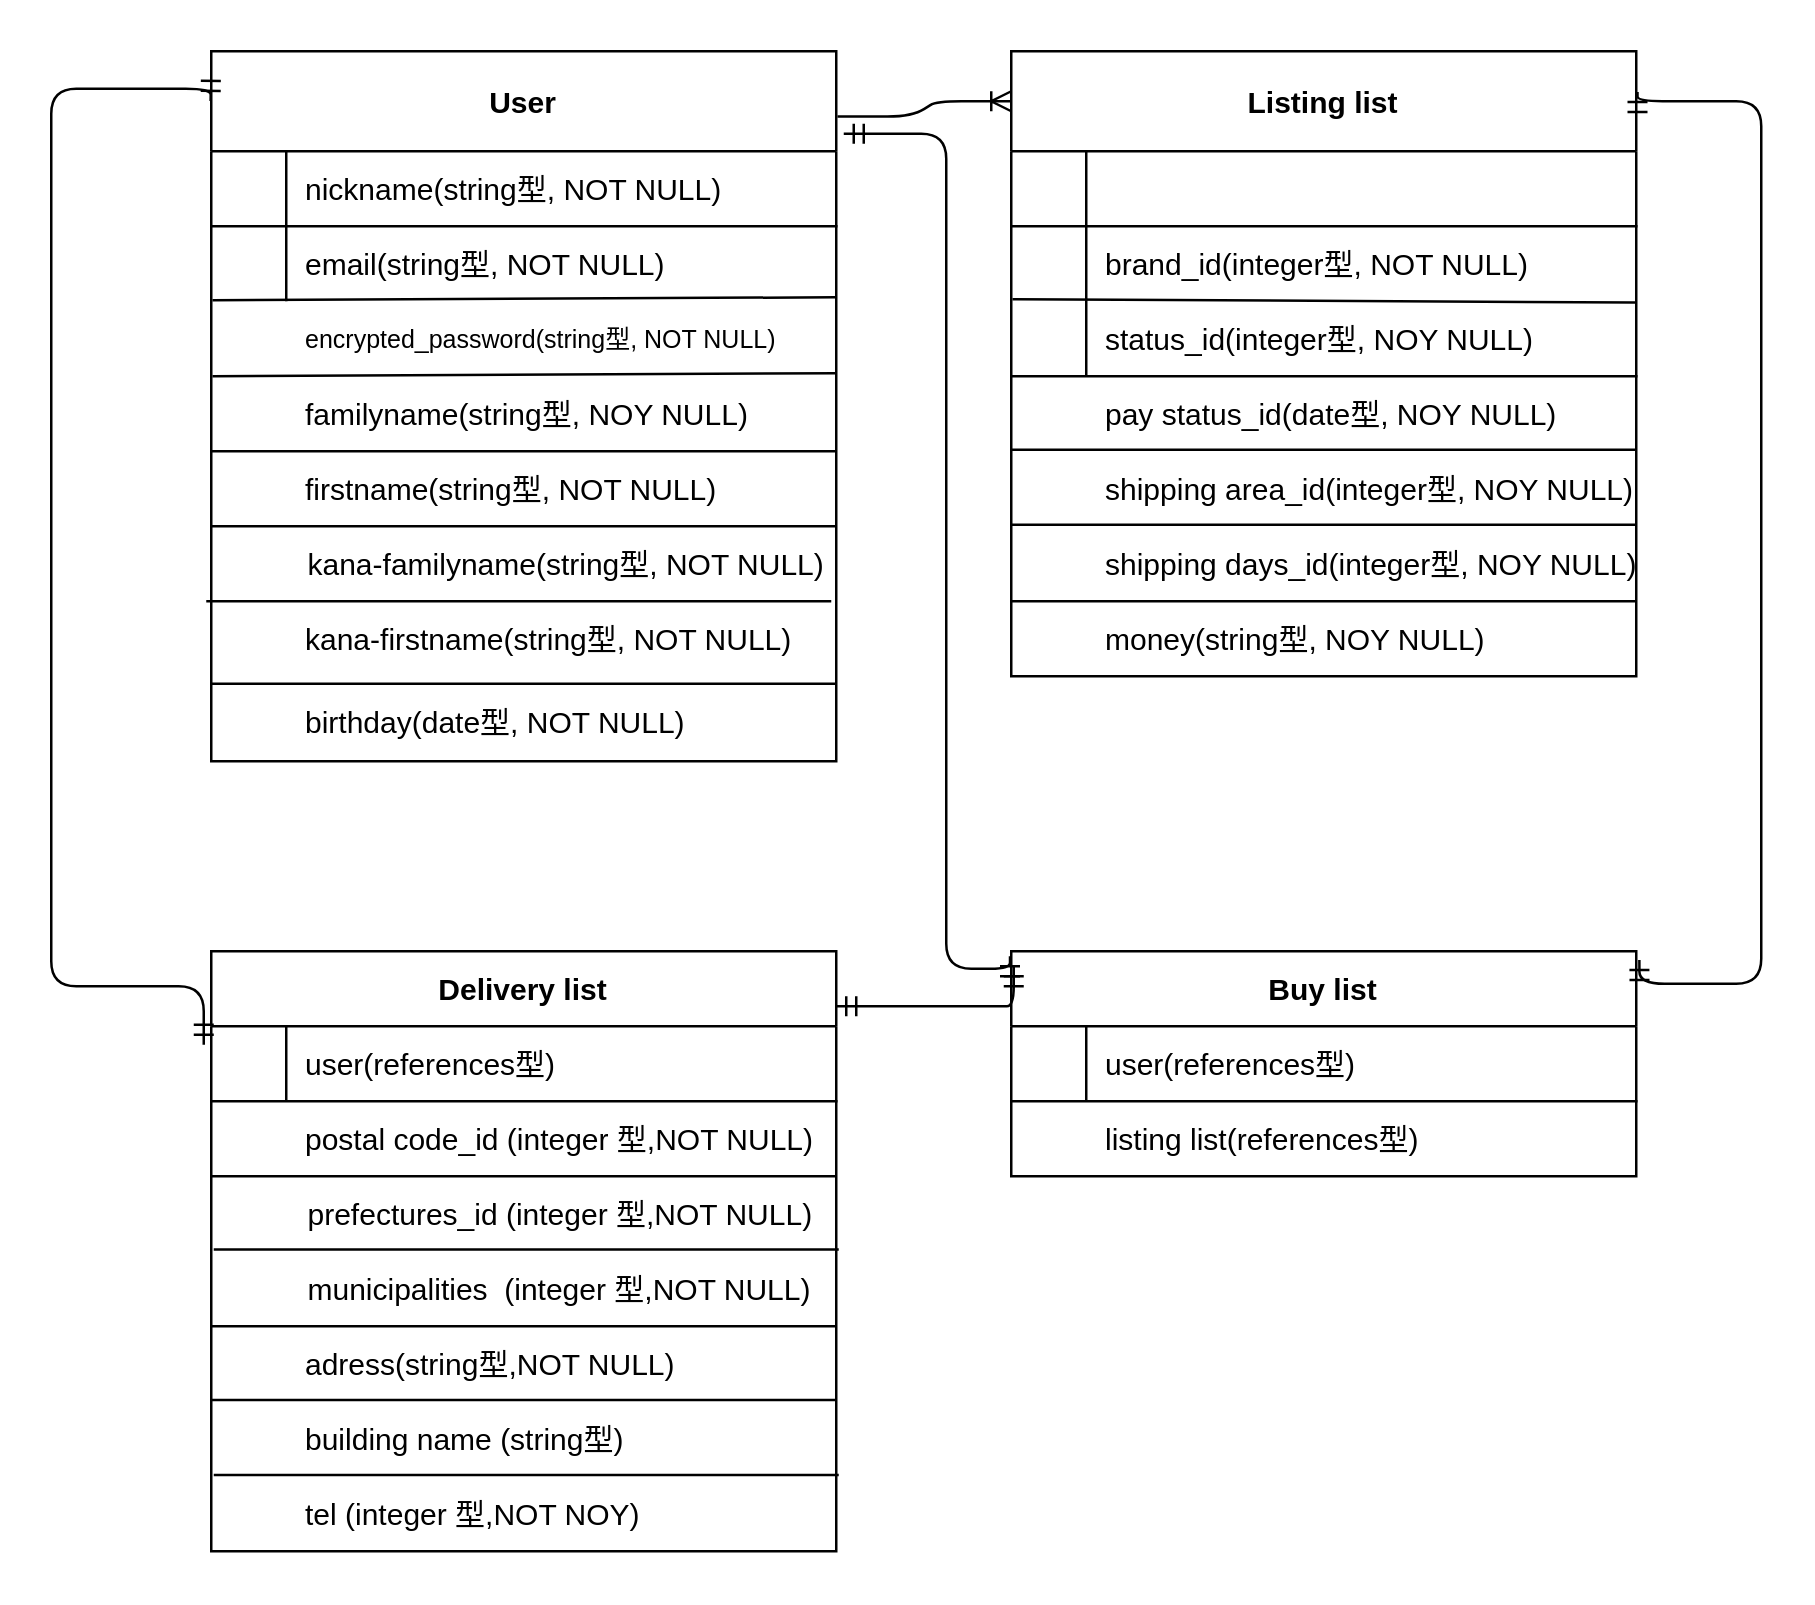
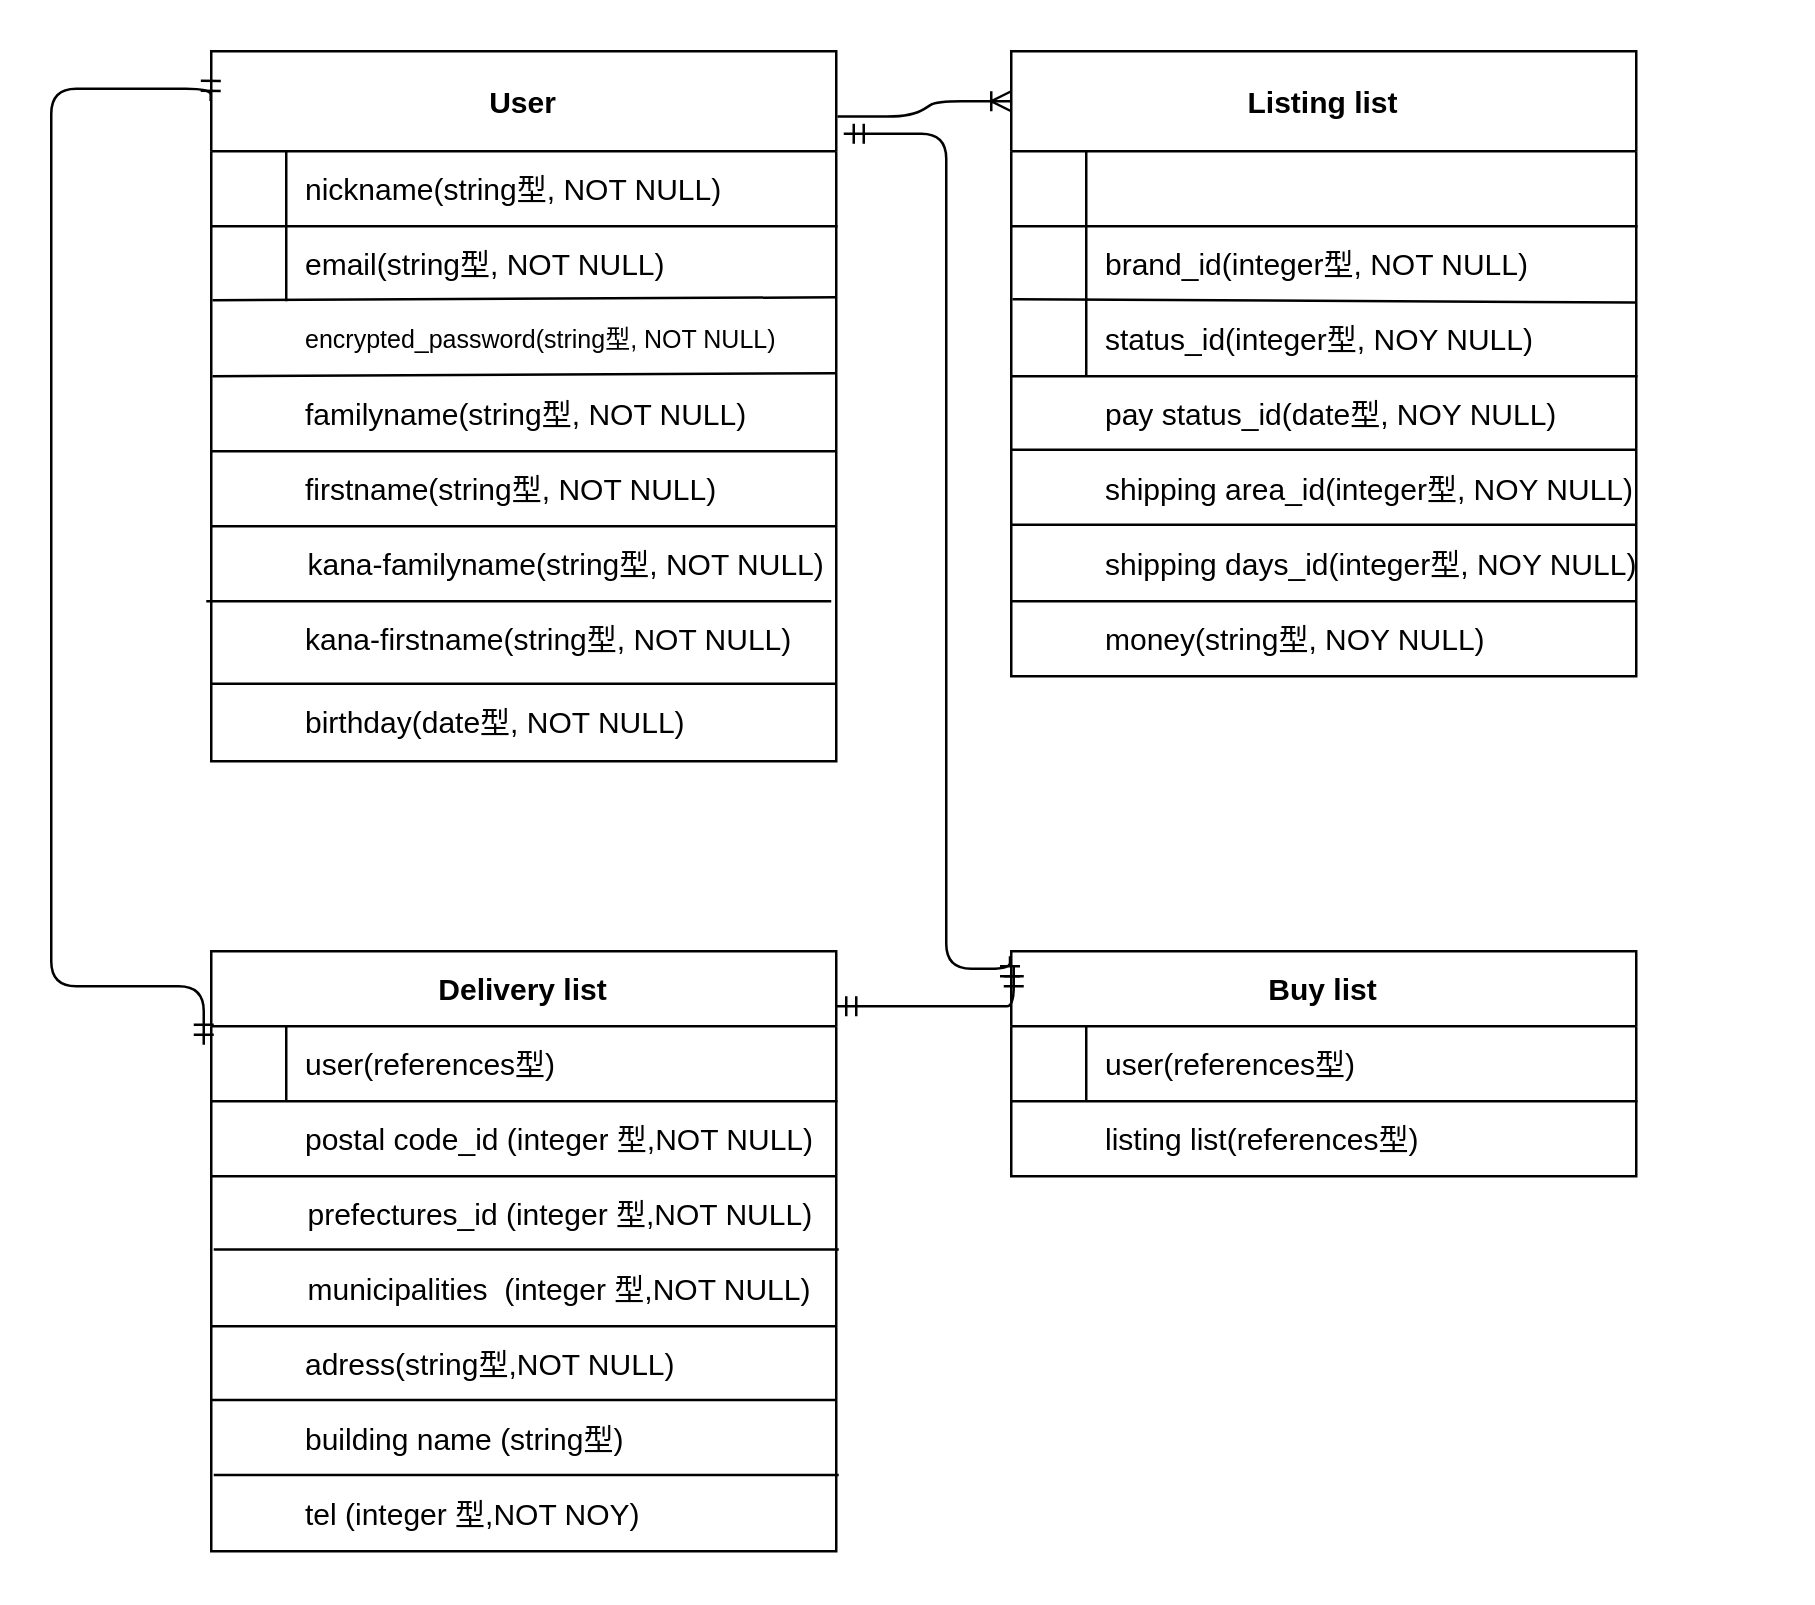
(532, 415) -> (532, 415)
(1761, 548) -> none
